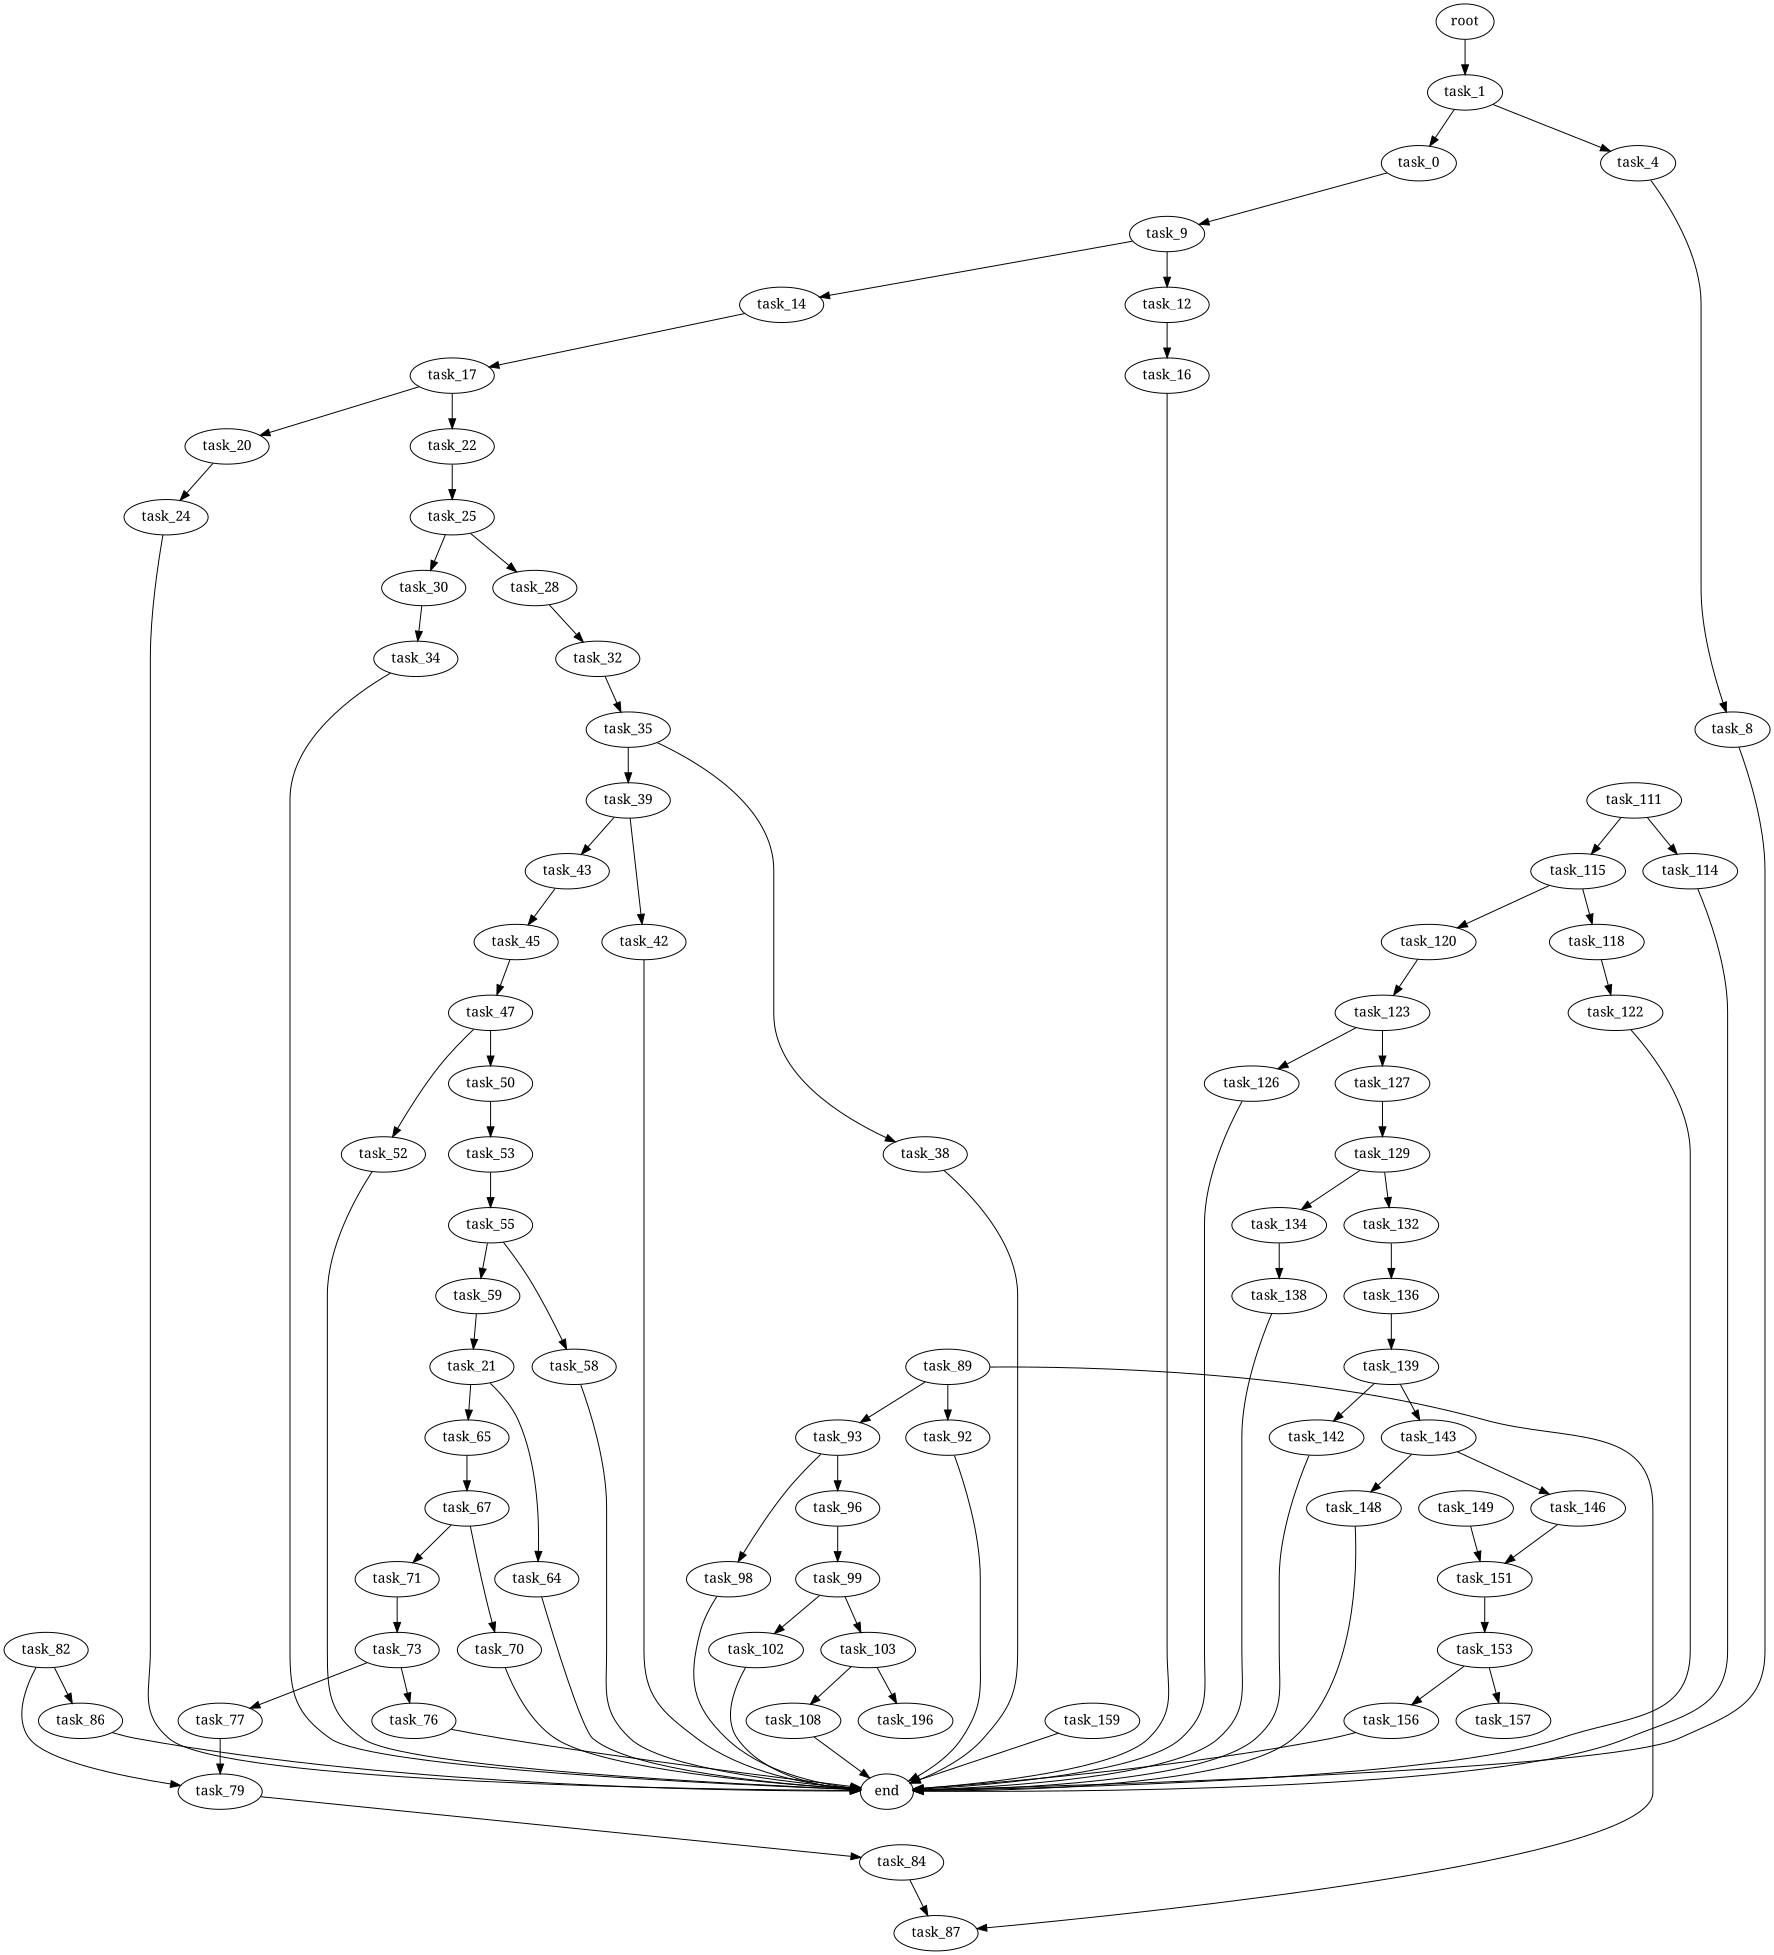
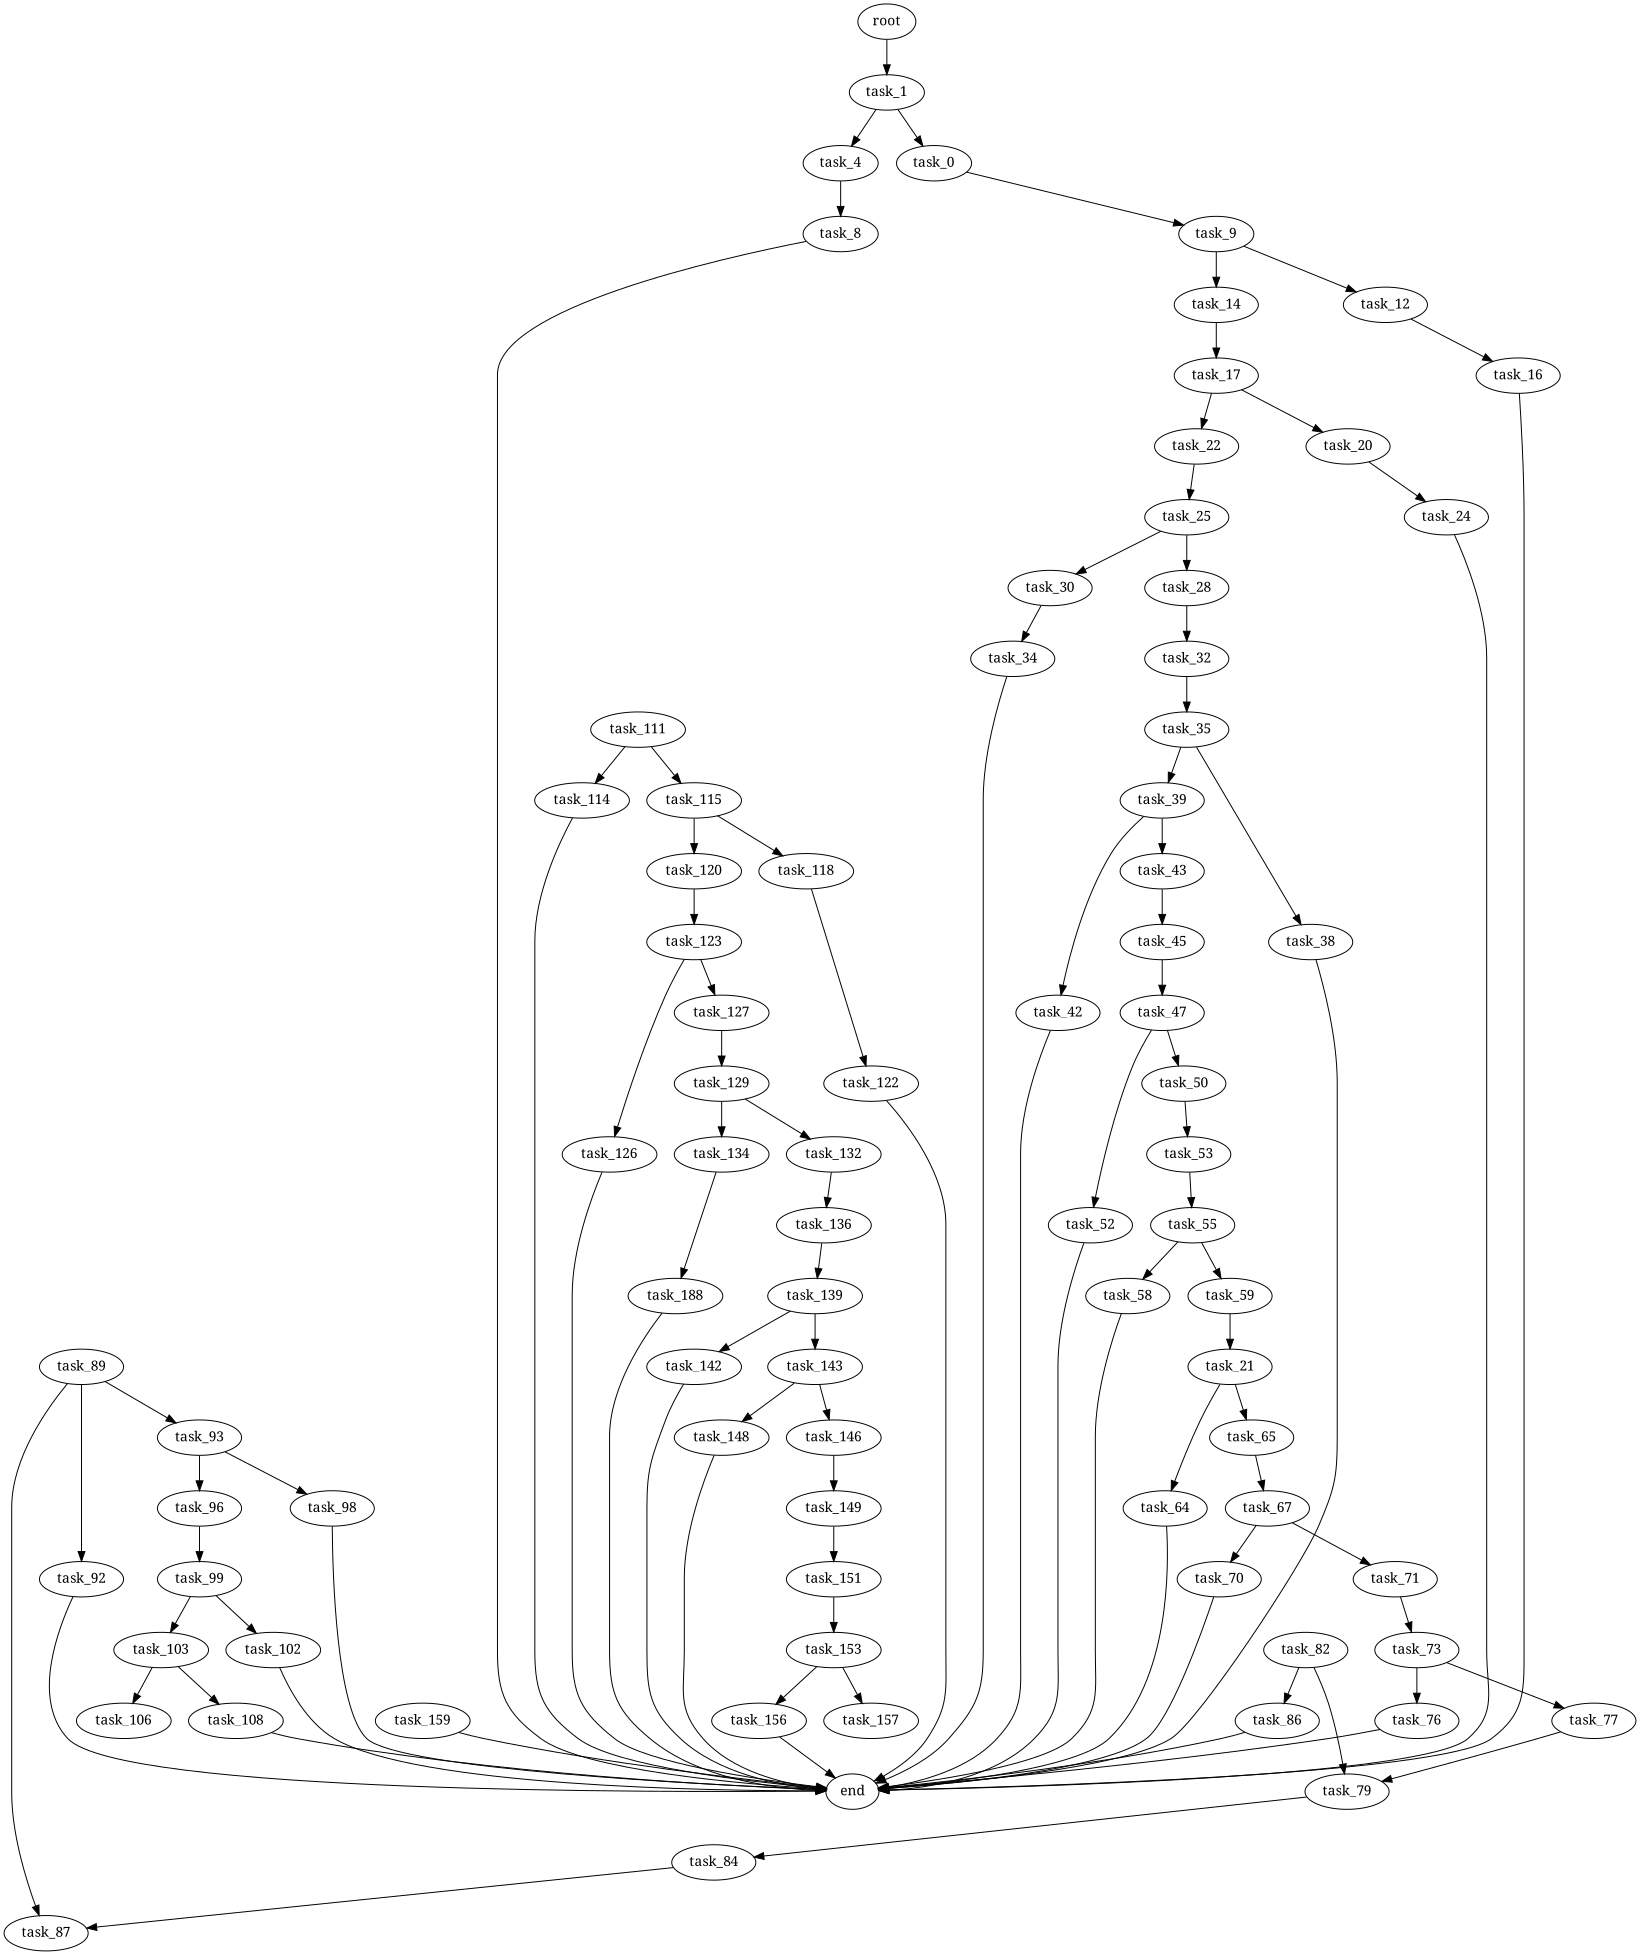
(1279, 1296) -> (675, 1296)
(1535, 1541) -> (834, 1468)
(906, 1721) -> (124, 1721)
